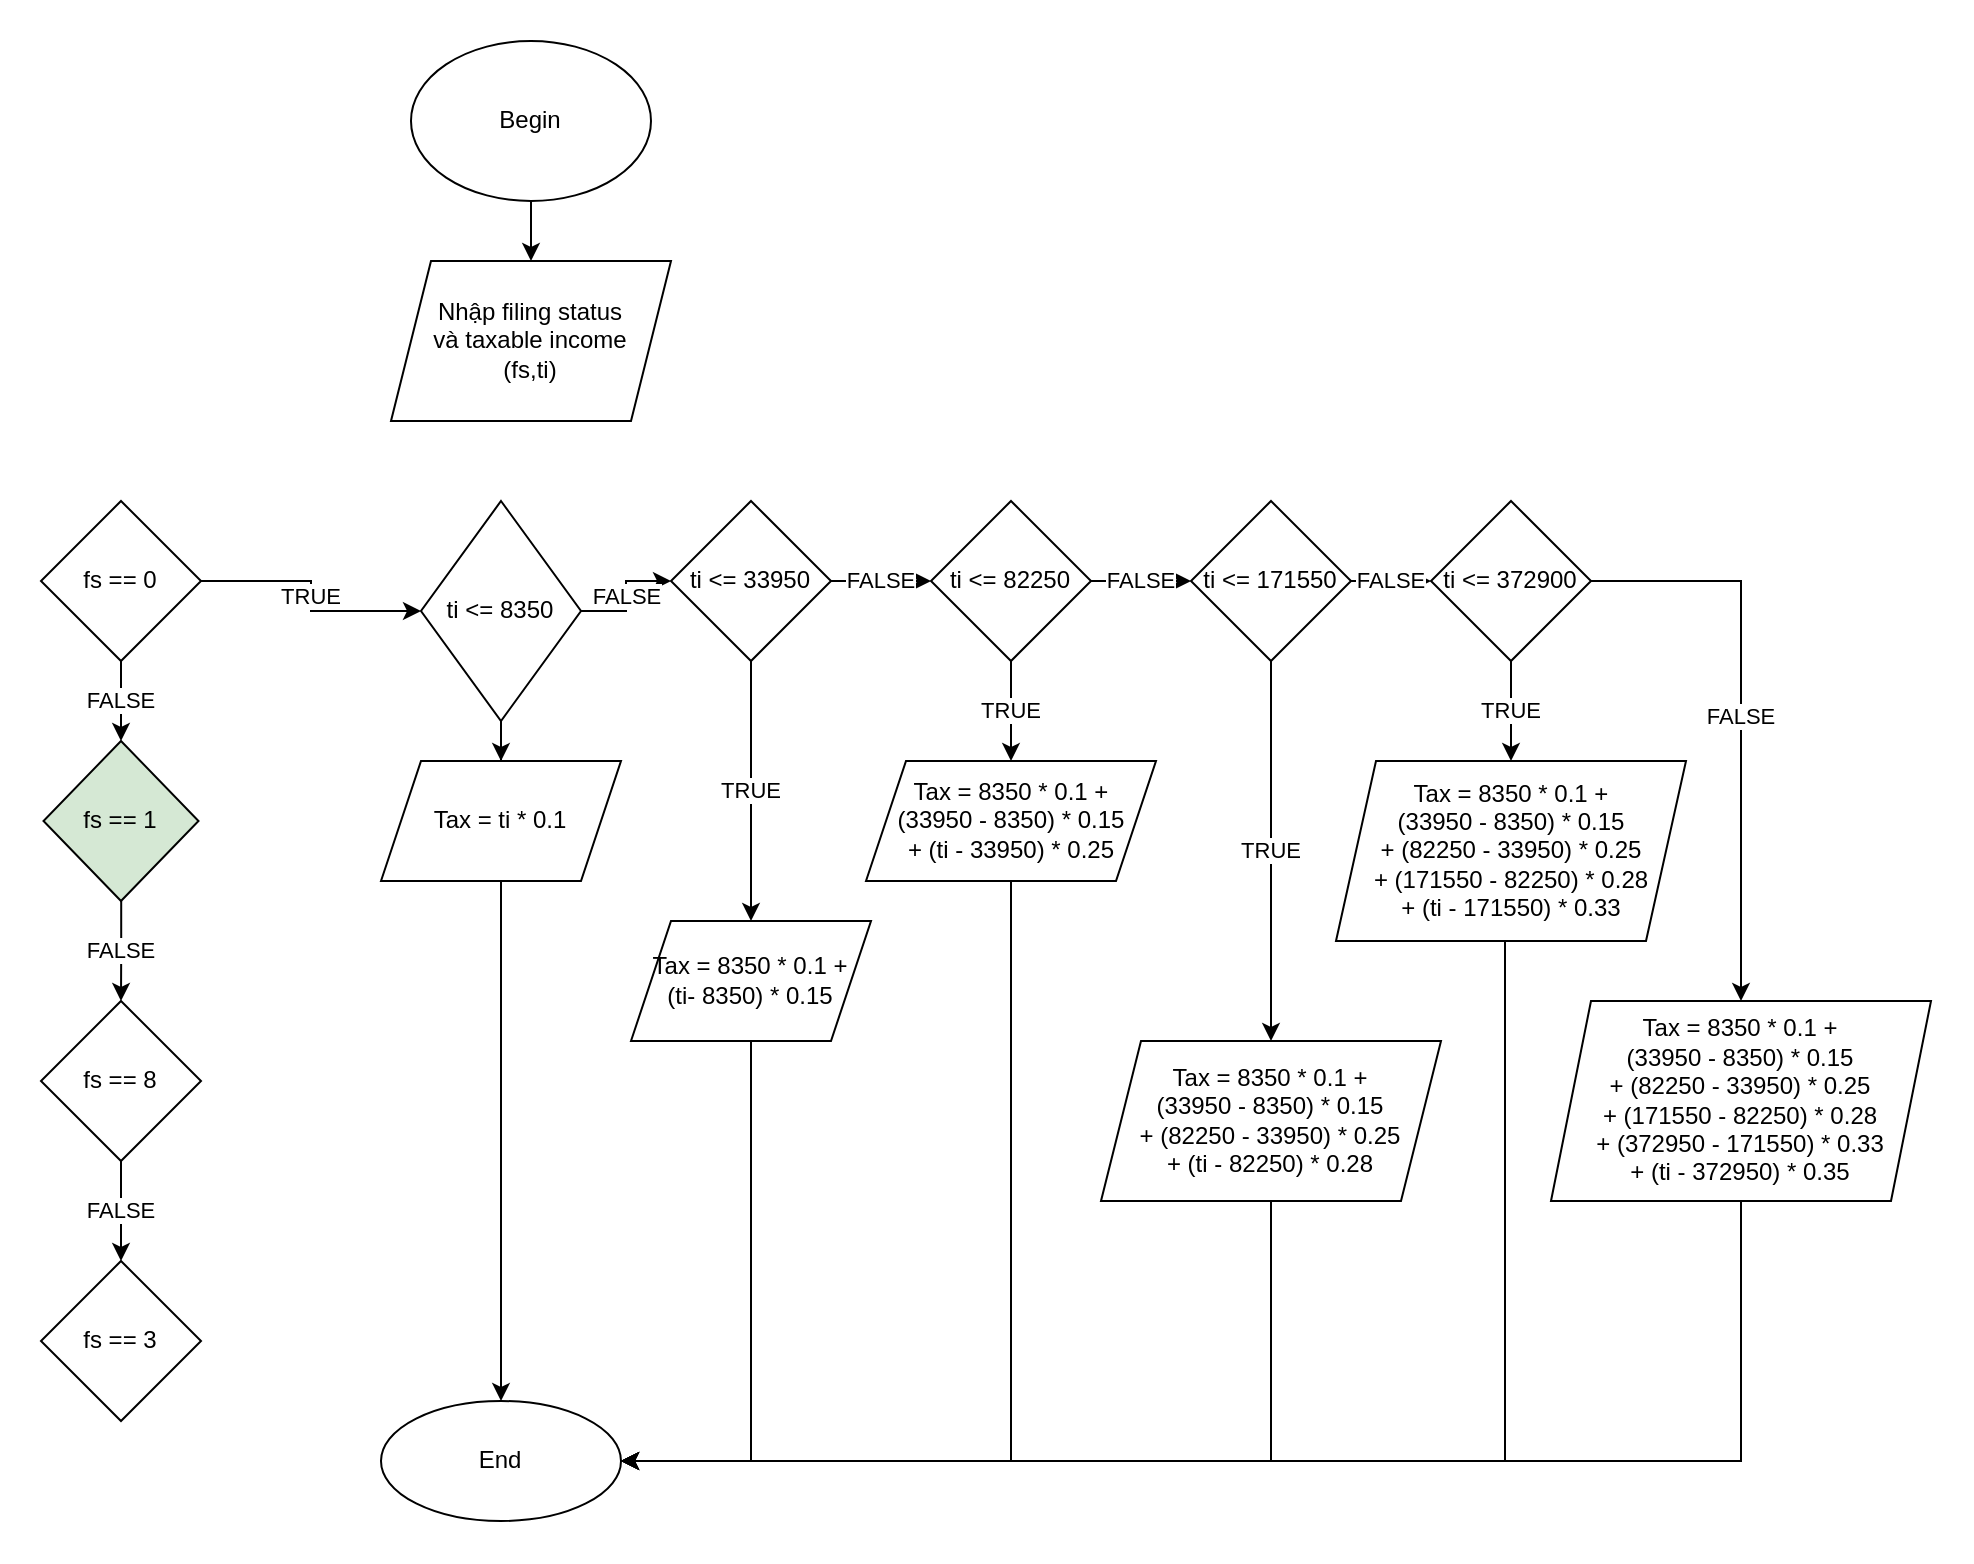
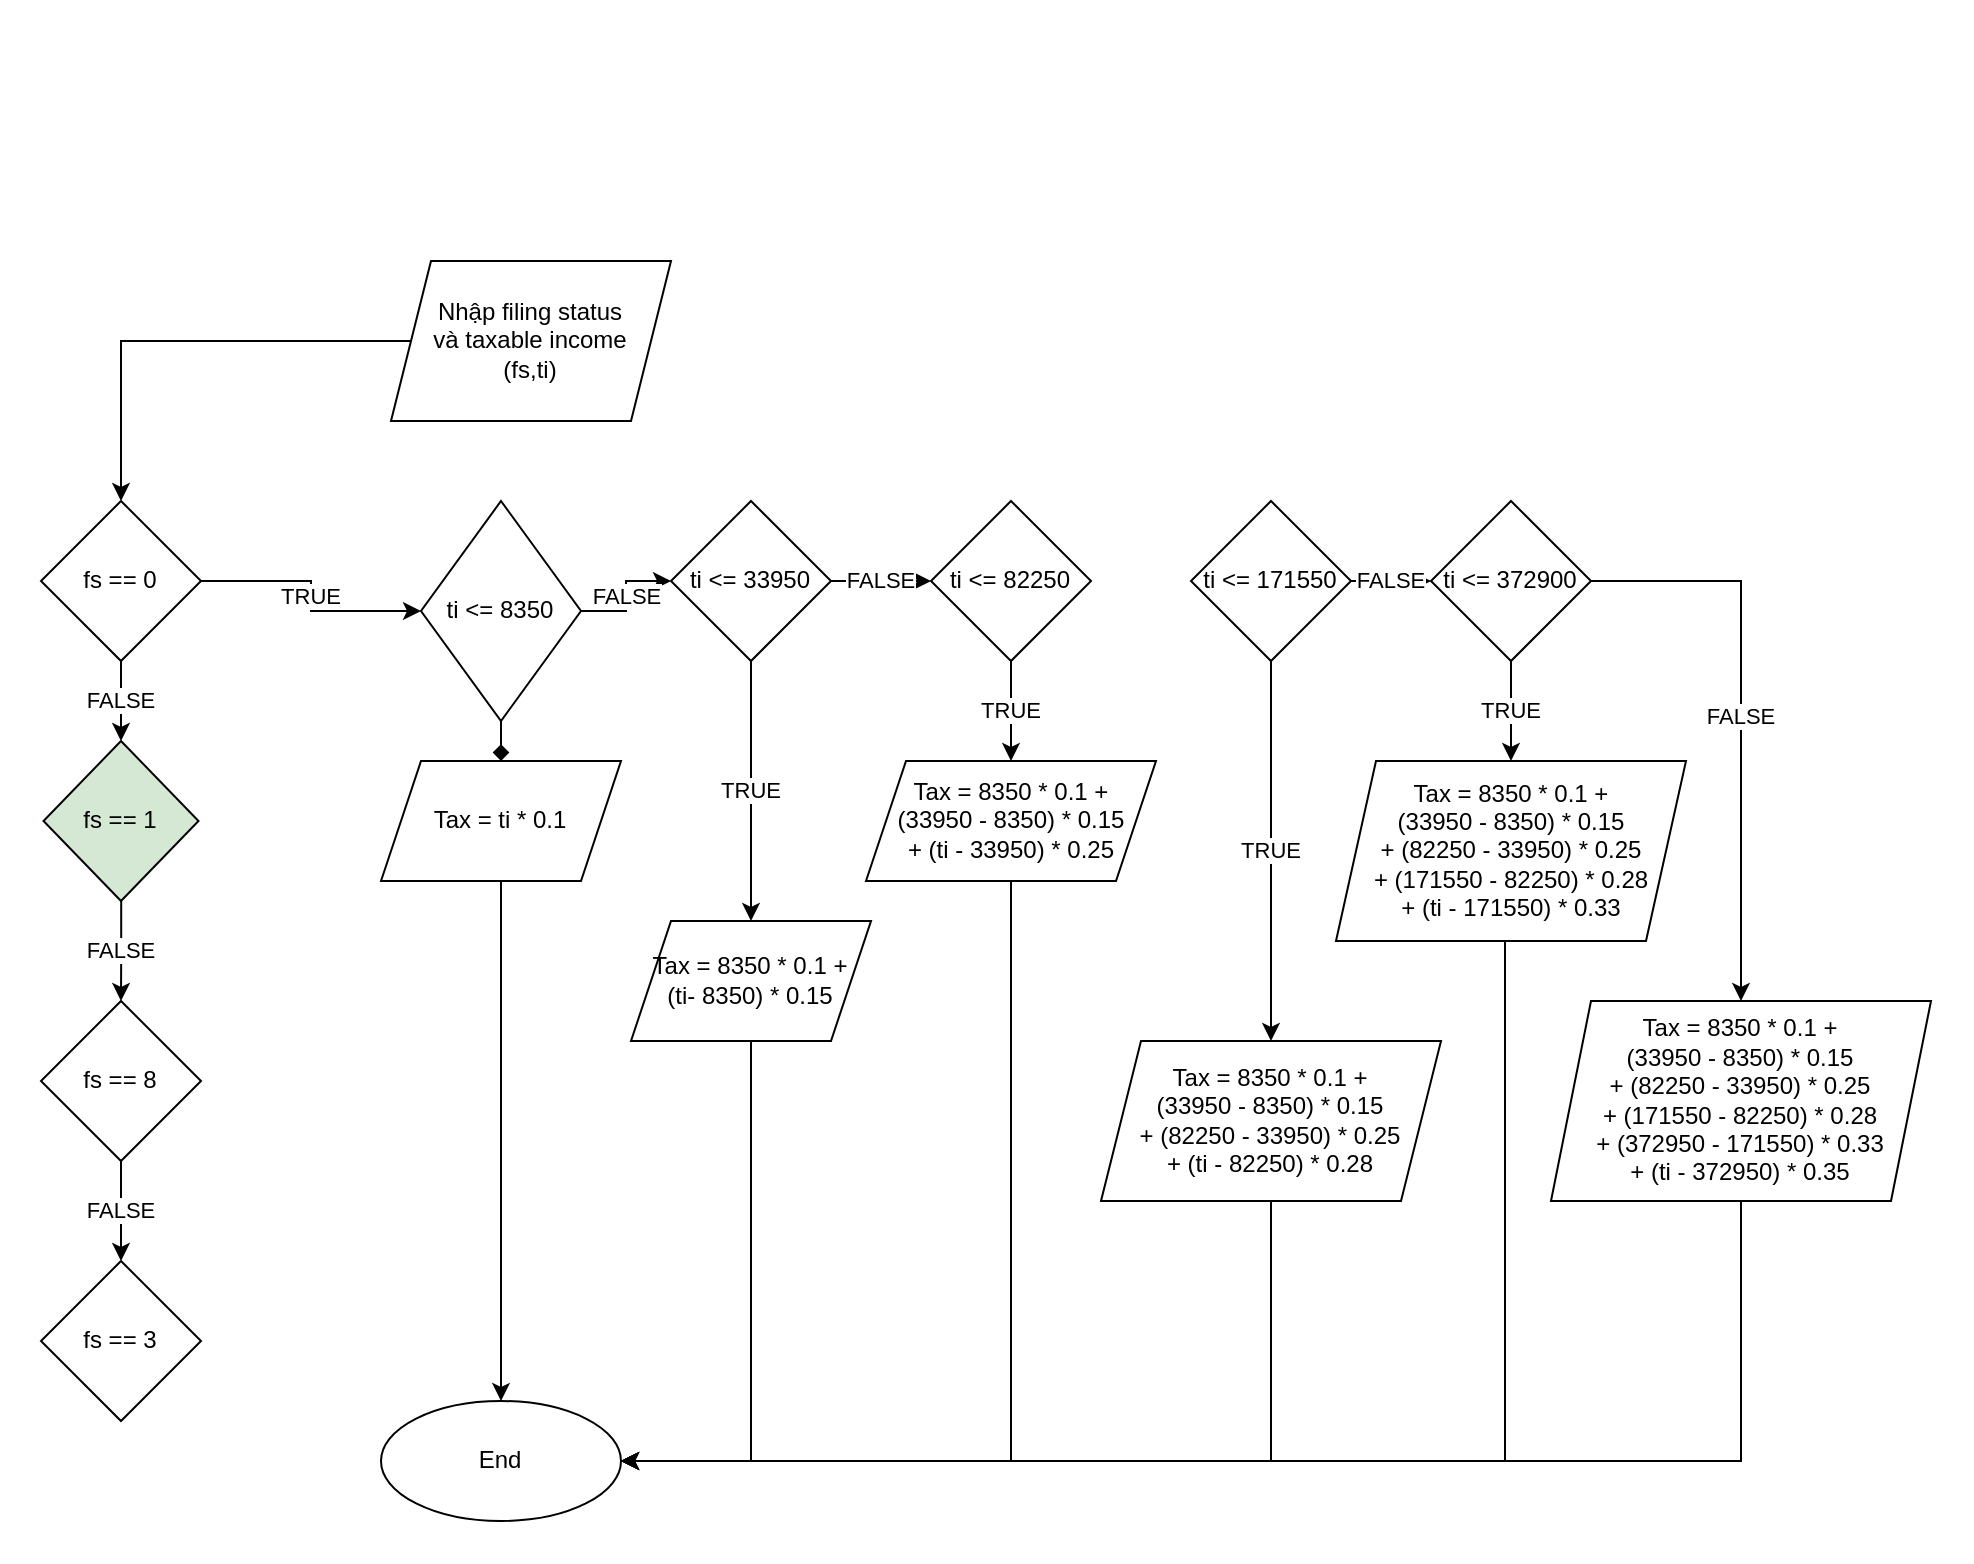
(531, 121) -> none
(531, 238) -> none
none -> (193, 341)
(1115, 581) -> none
(501, 746) -> (501, 745)
